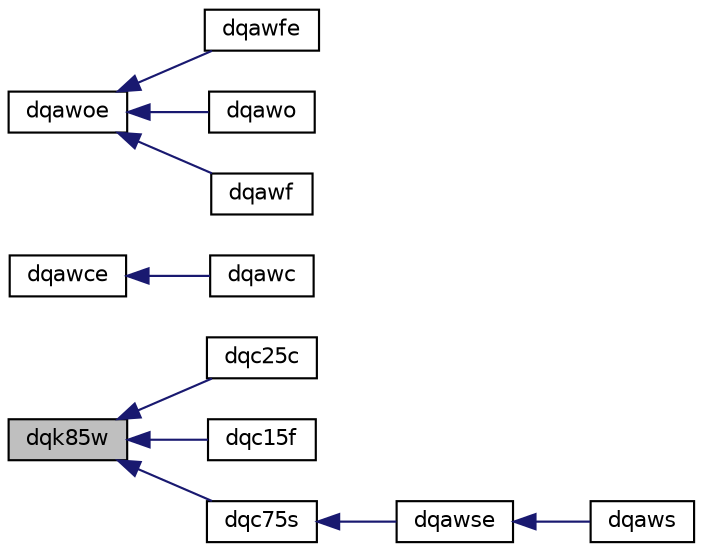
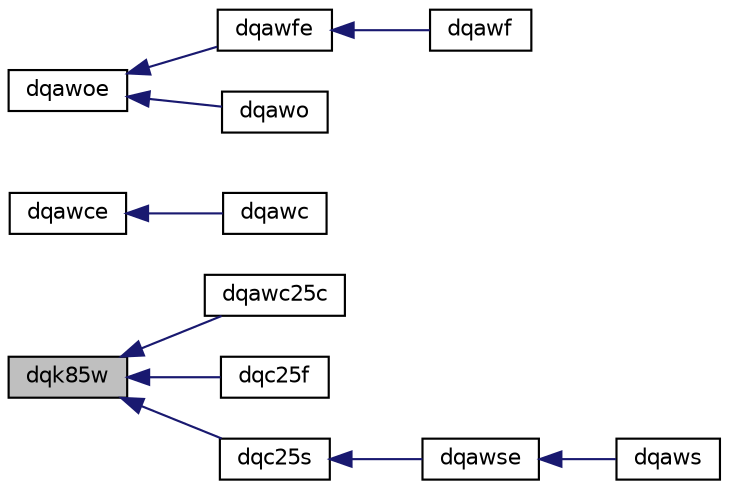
(175, 157) -> (392, 30)
(262, 358) -> (275, 295)
(262, 440) -> (275, 377)
(262, 522) -> (275, 459)
